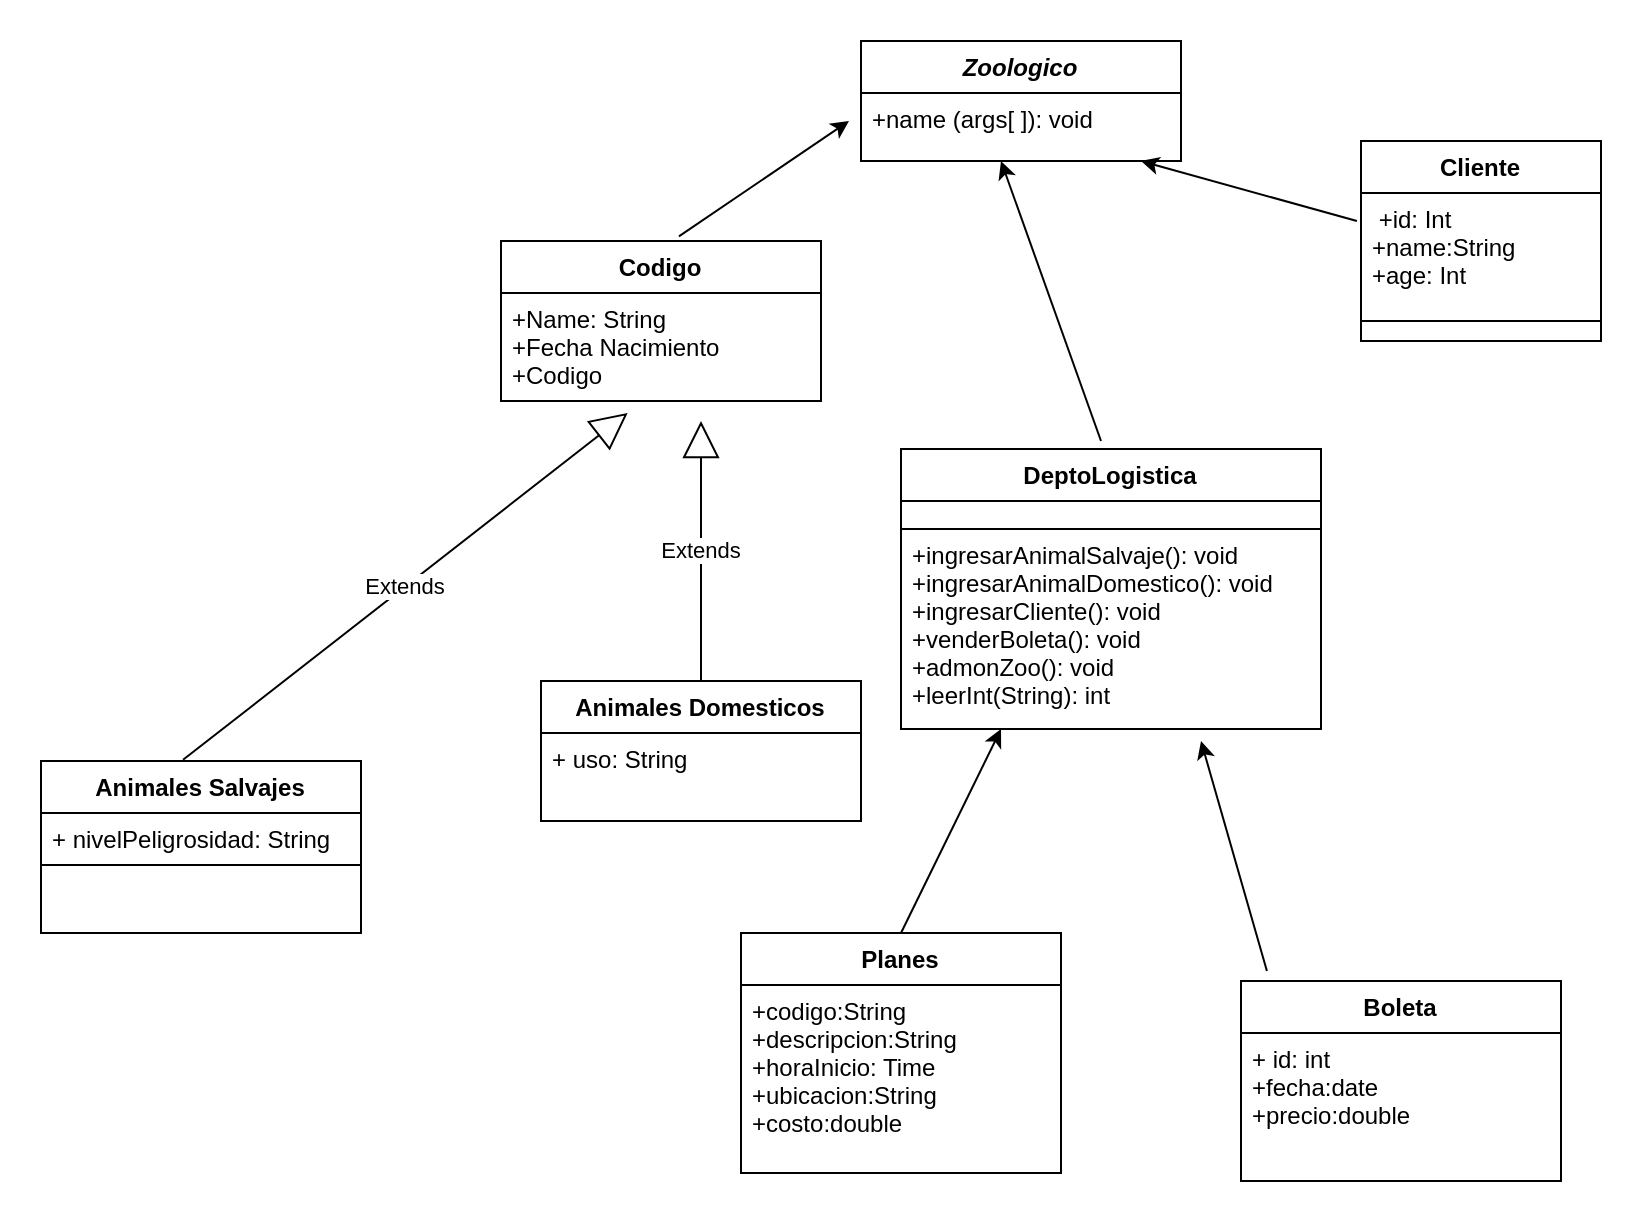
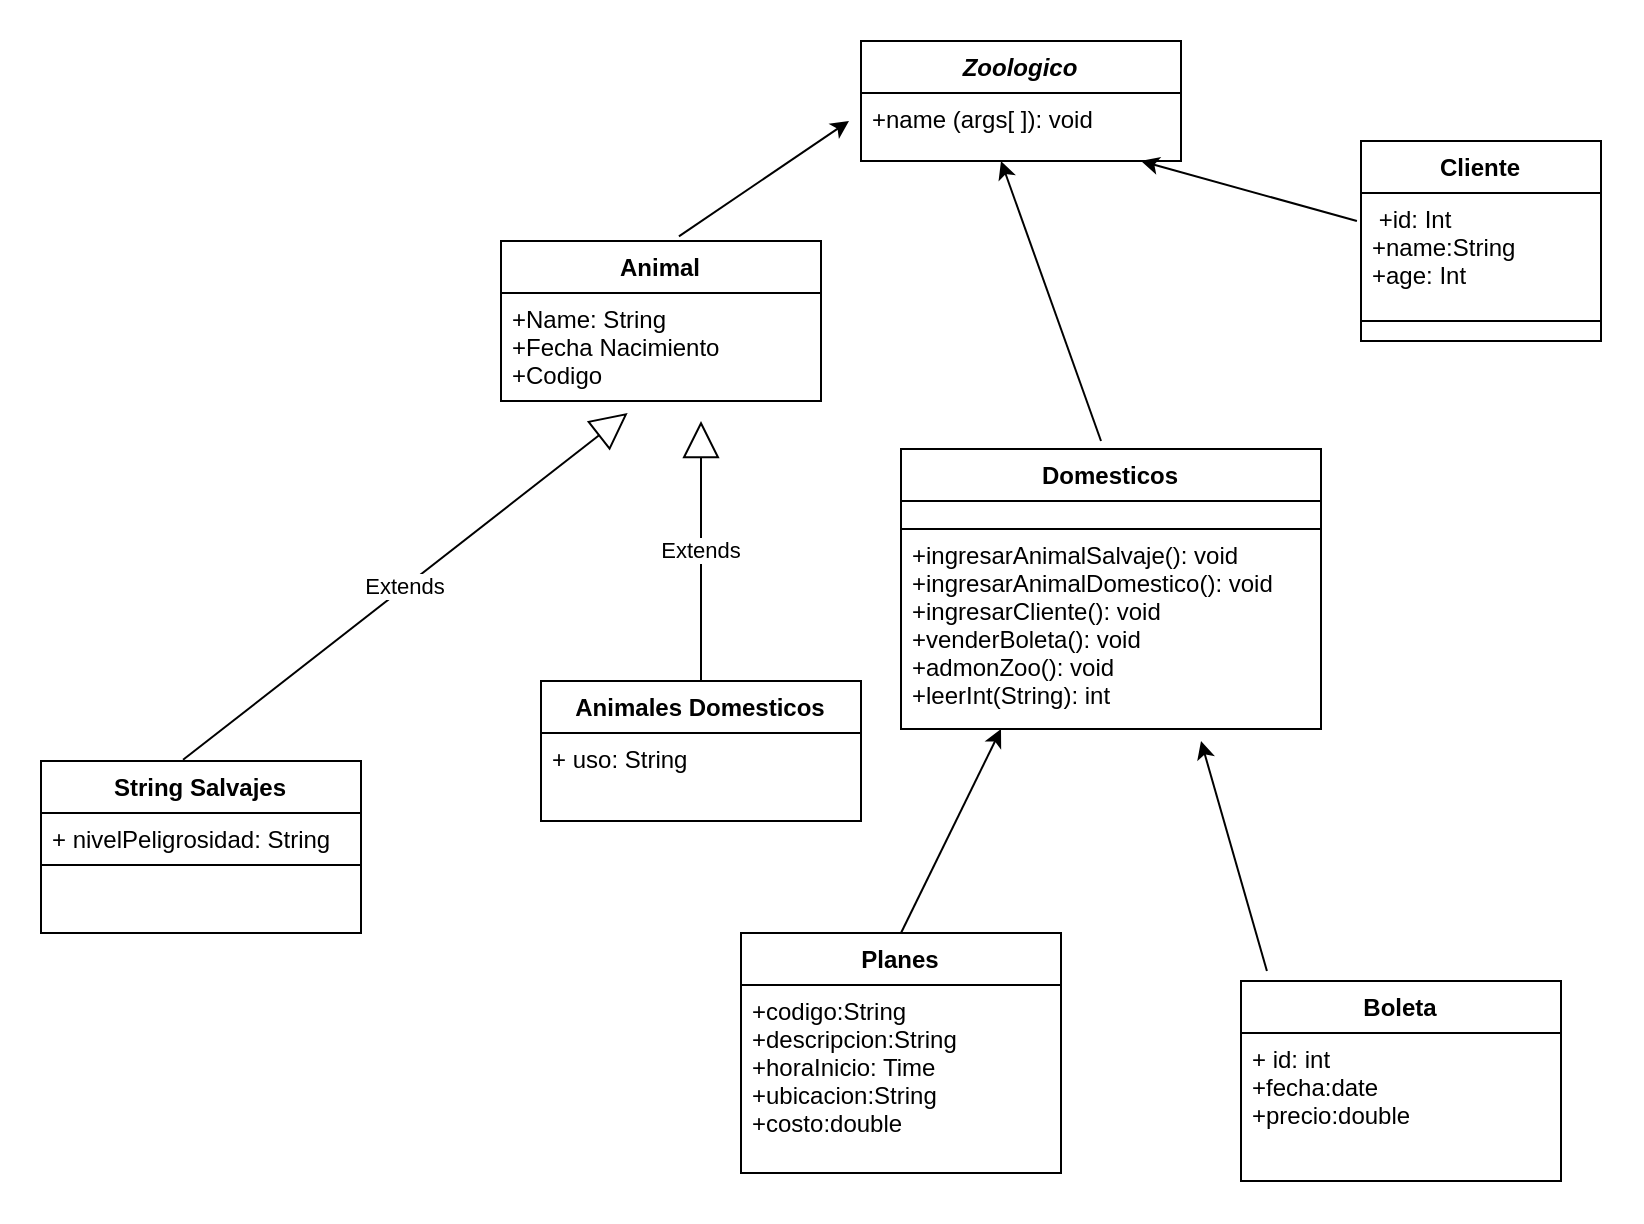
(660, 268) -> (660, 268)
(1110, 476) -> (1110, 476)
(200, 788) -> (200, 788)
